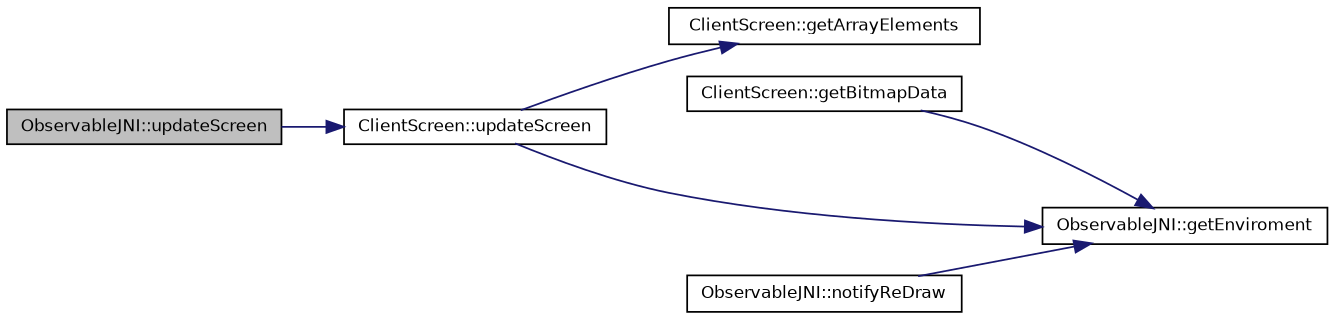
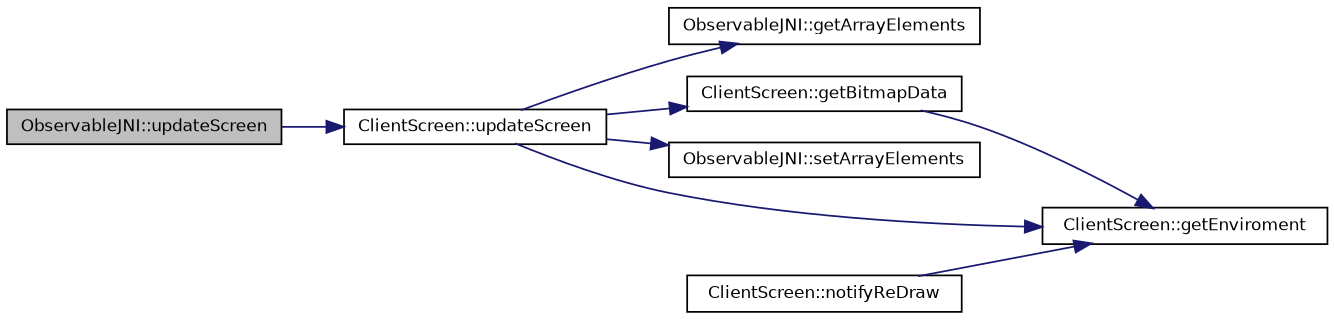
(824, 26) -> (824, 26)
none -> (638, 111)
none -> (824, 160)
(1185, 226) -> (1185, 226)
(824, 294) -> (824, 294)
